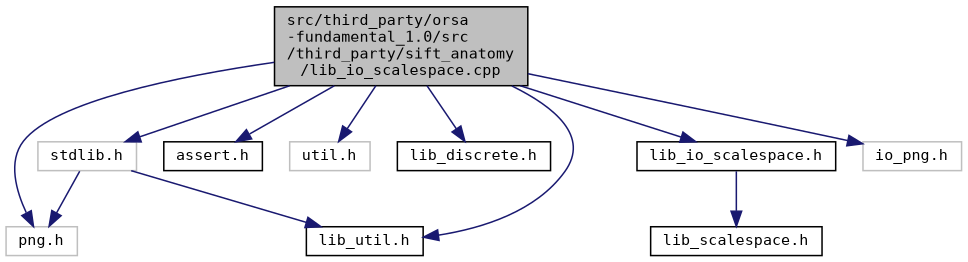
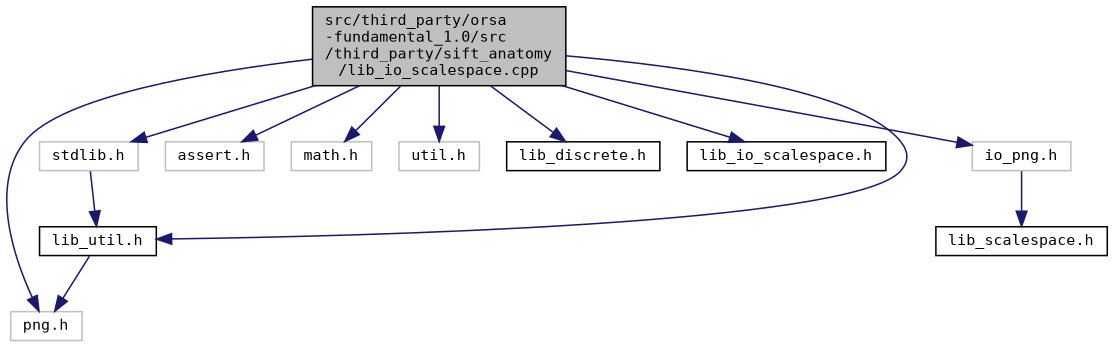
(213, 156) -> (215, 156)
none -> (331, 156)
(736, 191) -> (1022, 191)
(68, 192) -> (76, 277)
